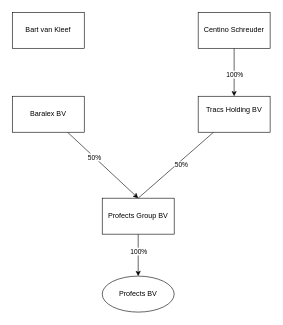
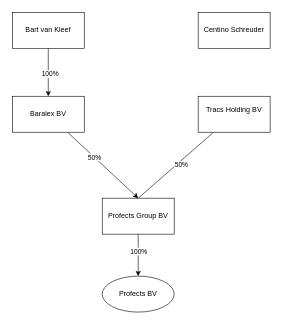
none -> (48, 73)
(234, 74) -> none
